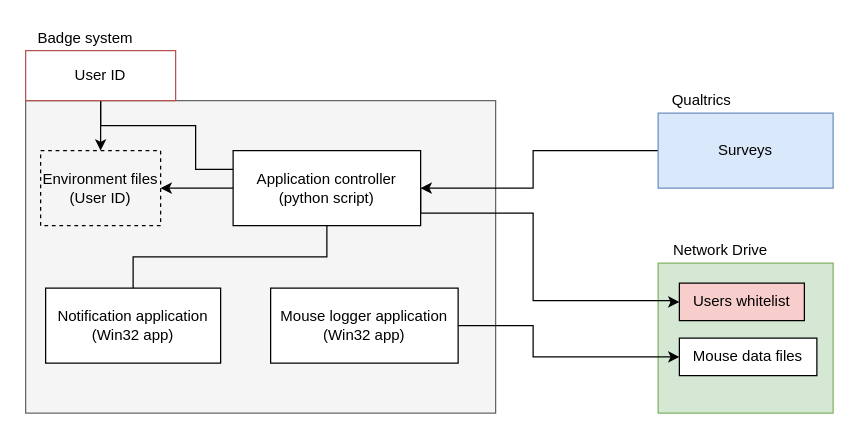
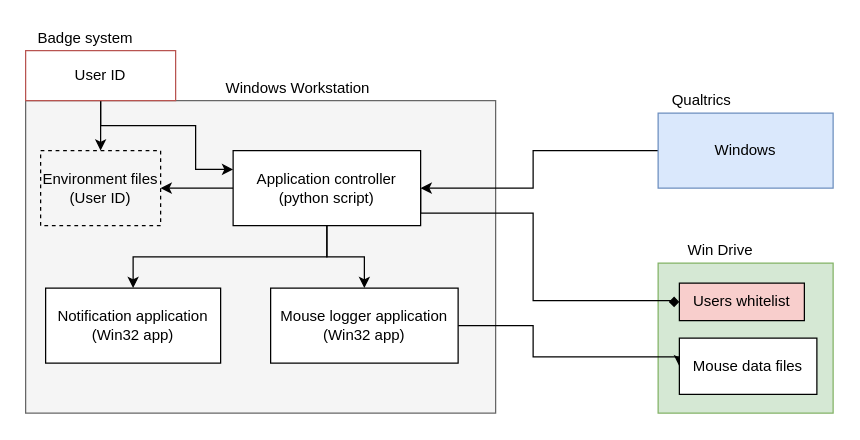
none -> (298, 88)
(746, 151) -> (746, 151)
(226, 169) -> (223, 169)
(721, 251) -> (721, 251)
none -> (357, 257)
(133, 281) -> (133, 278)
(670, 301) -> (670, 301)
(748, 357) -> (748, 366)
